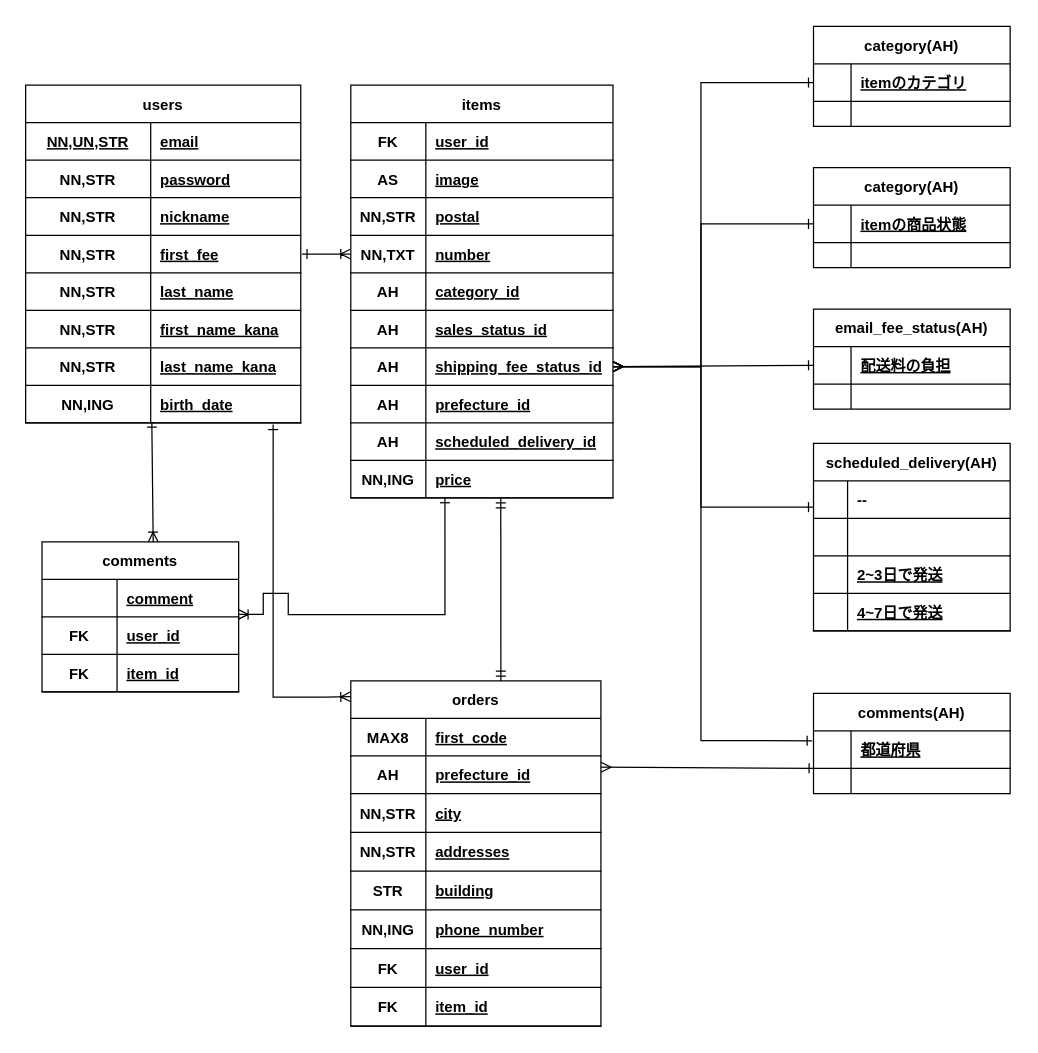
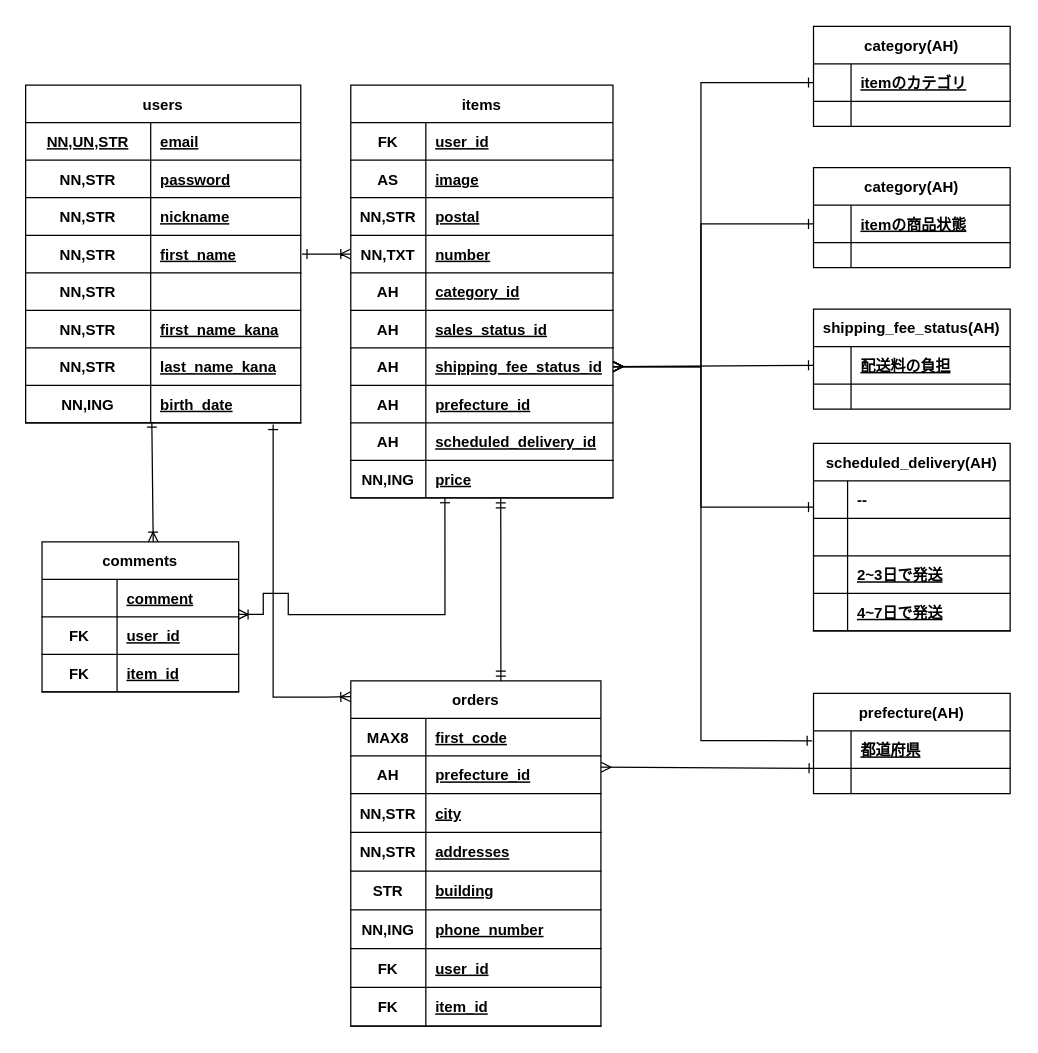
(196, 255) -> (200, 255)
(226, 291) -> none
(911, 328) -> (911, 328)
(911, 713) -> (911, 713)
